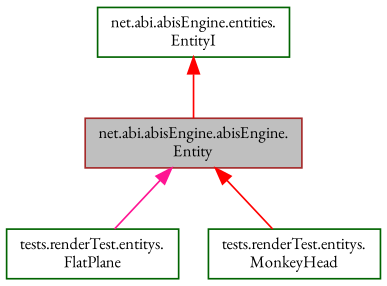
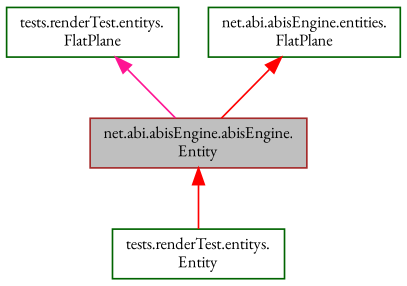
(194, 32) -> (304, 32)
(137, 205) -> (152, 94)
(294, 254) -> (198, 254)
